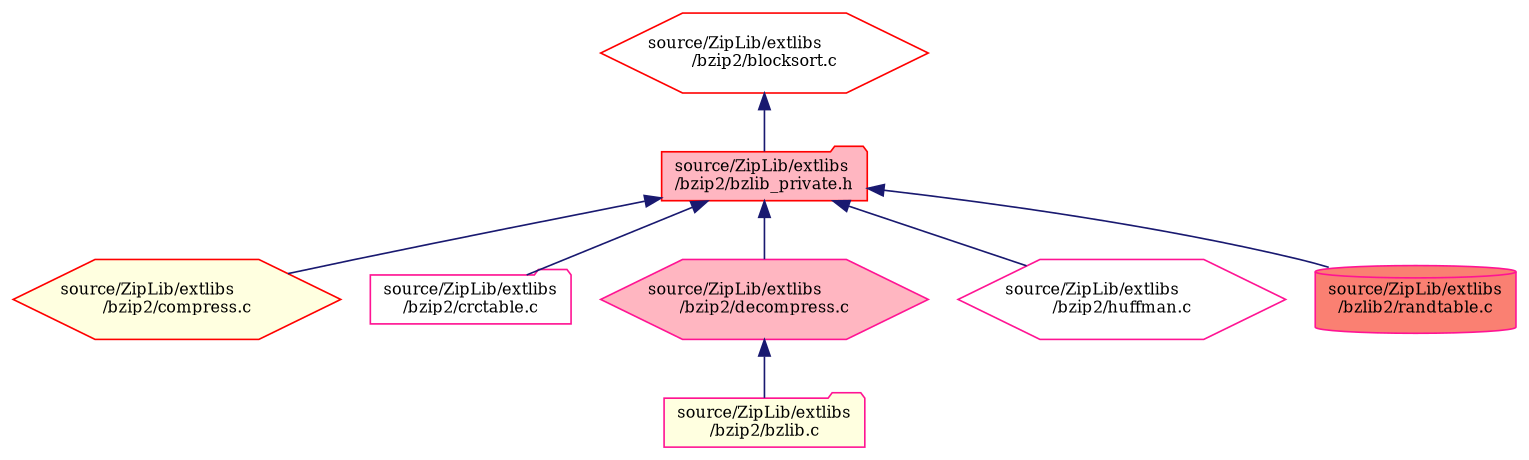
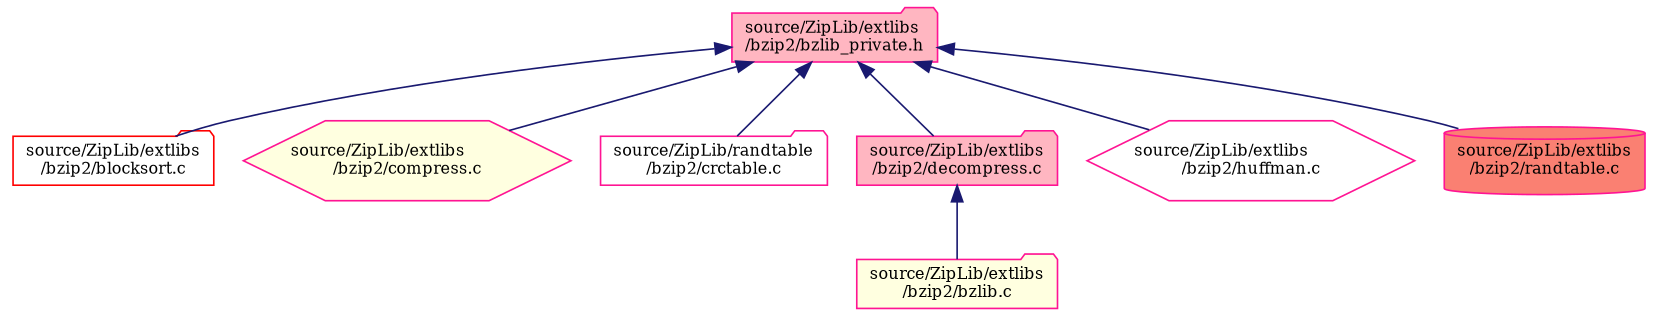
(764, 53) -> (113, 161)
(764, 131) -> (443, 81)
(764, 176) -> (835, 38)
(177, 299) -> (407, 161)
(471, 299) -> (714, 161)
(764, 299) -> (957, 161)
(1416, 299) -> (1545, 161)
